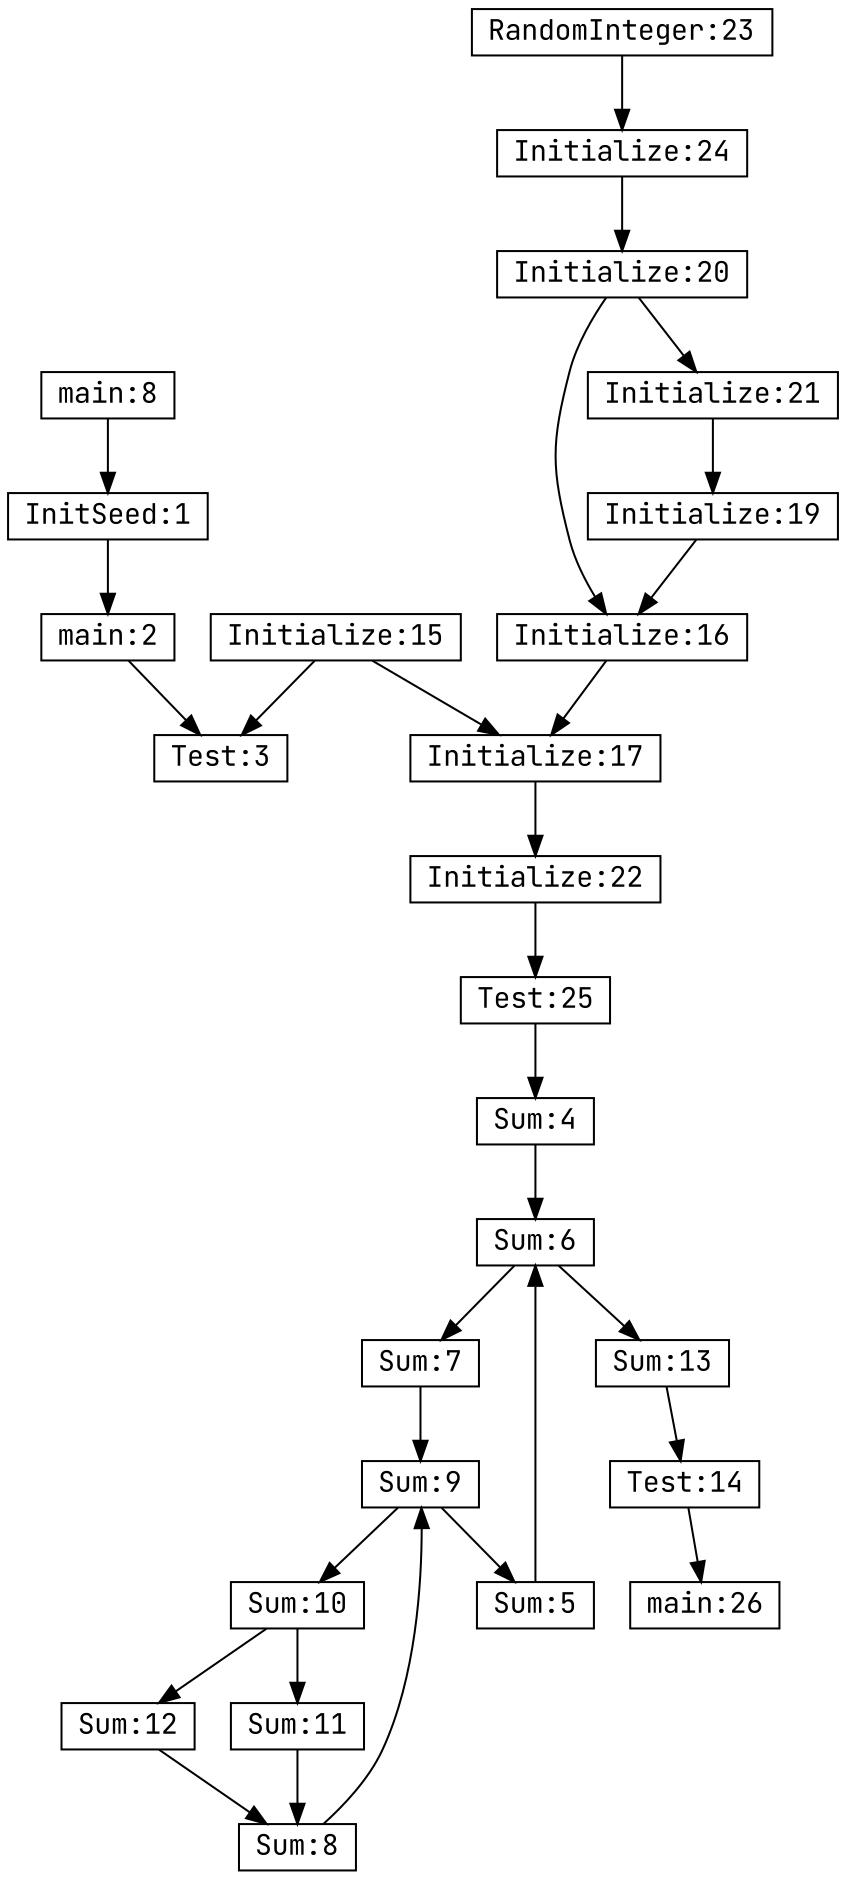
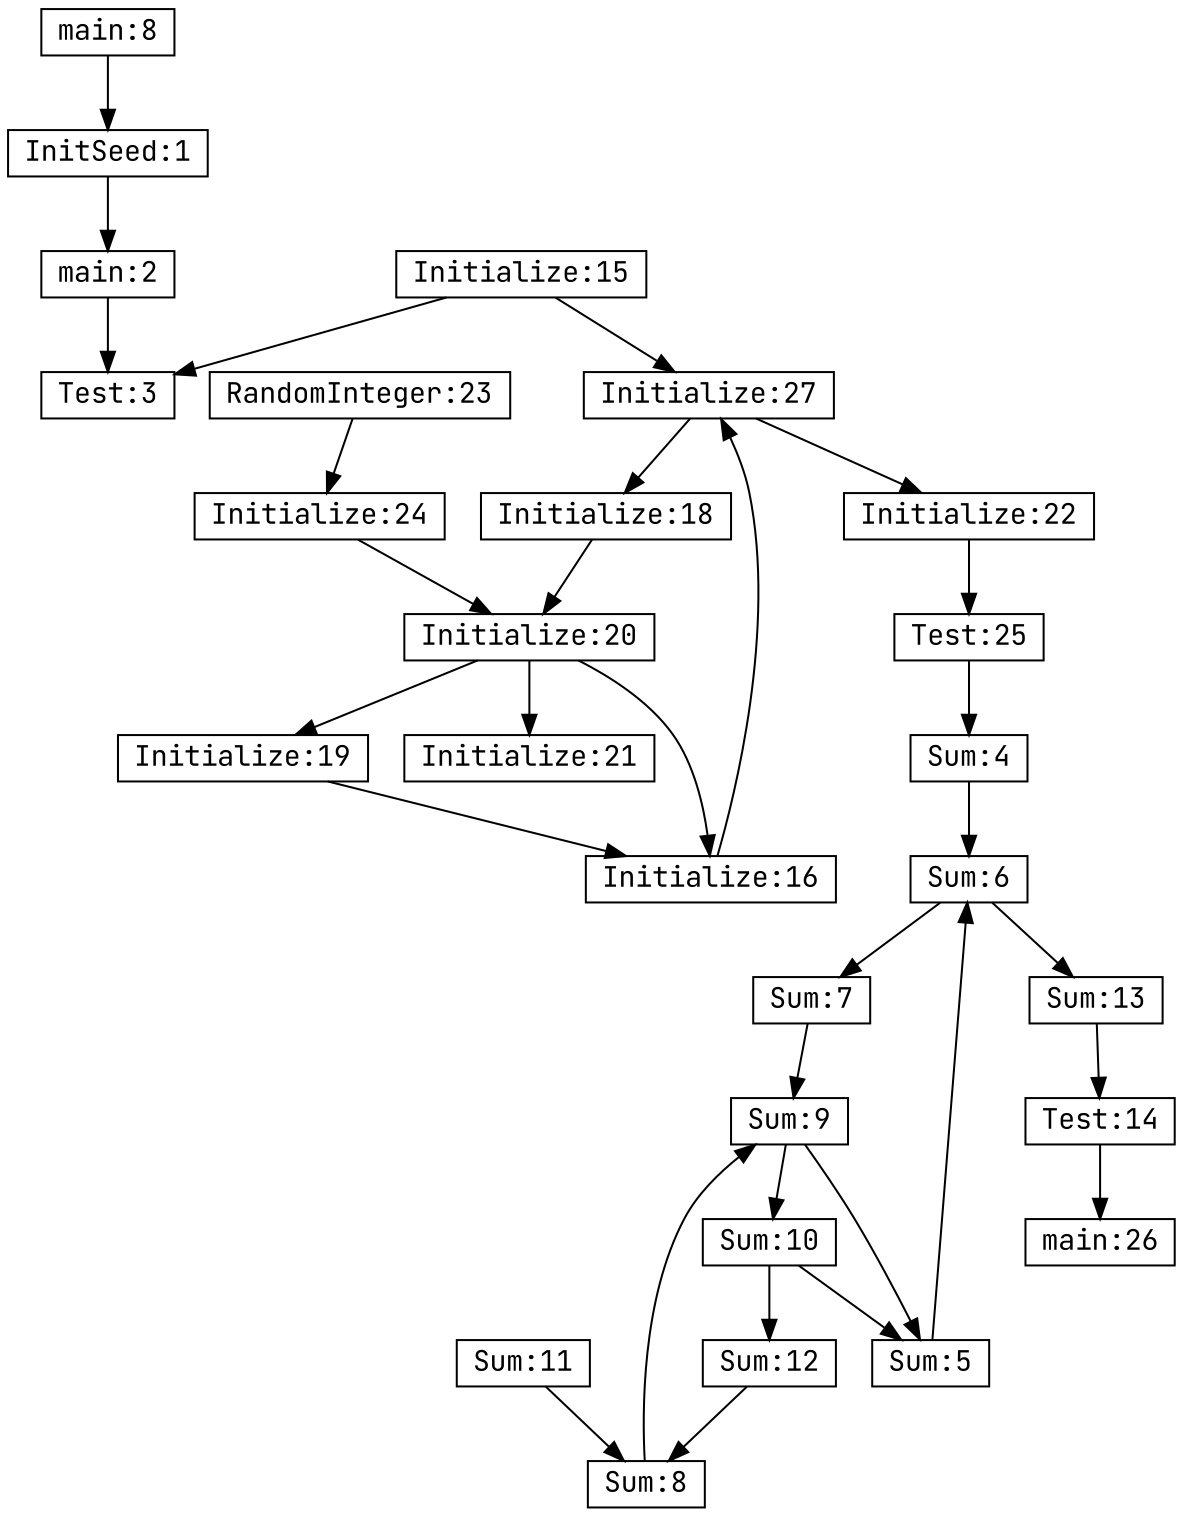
(713, 446) -> (396, 694)
none -> (606, 516)
(535, 758) -> (709, 395)
(297, 1656) -> (842, 1297)
